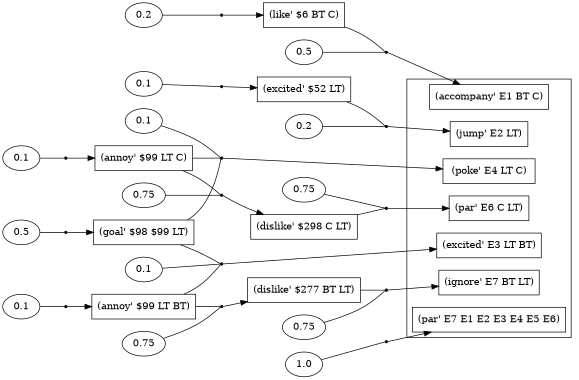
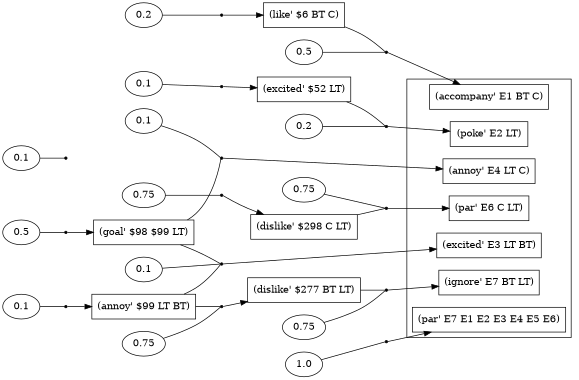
(489, 134) -> (489, 134)
(144, 158) -> none
(489, 171) -> (489, 171)
